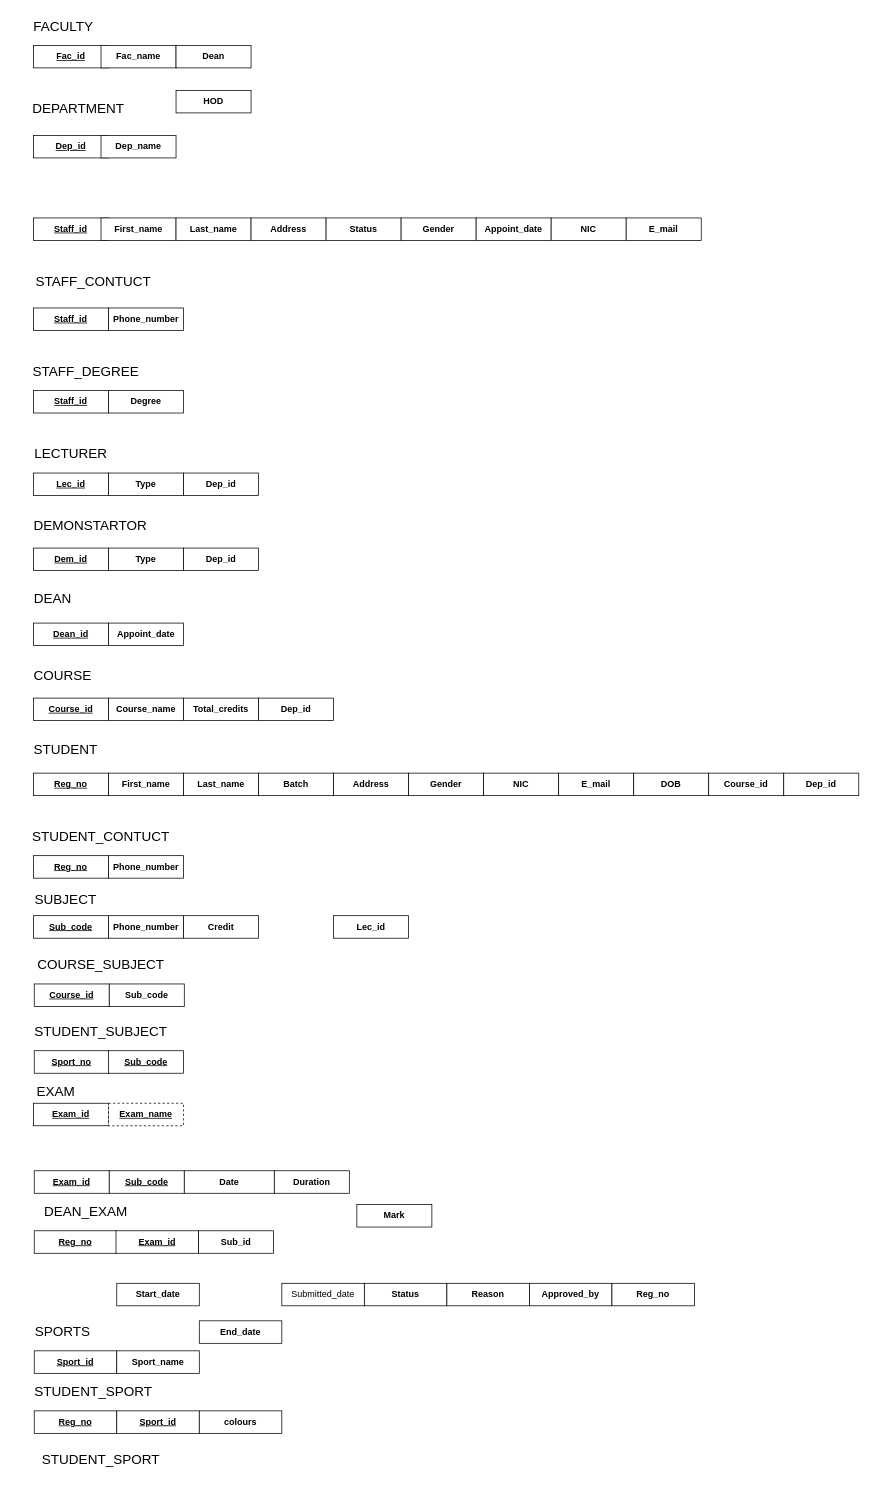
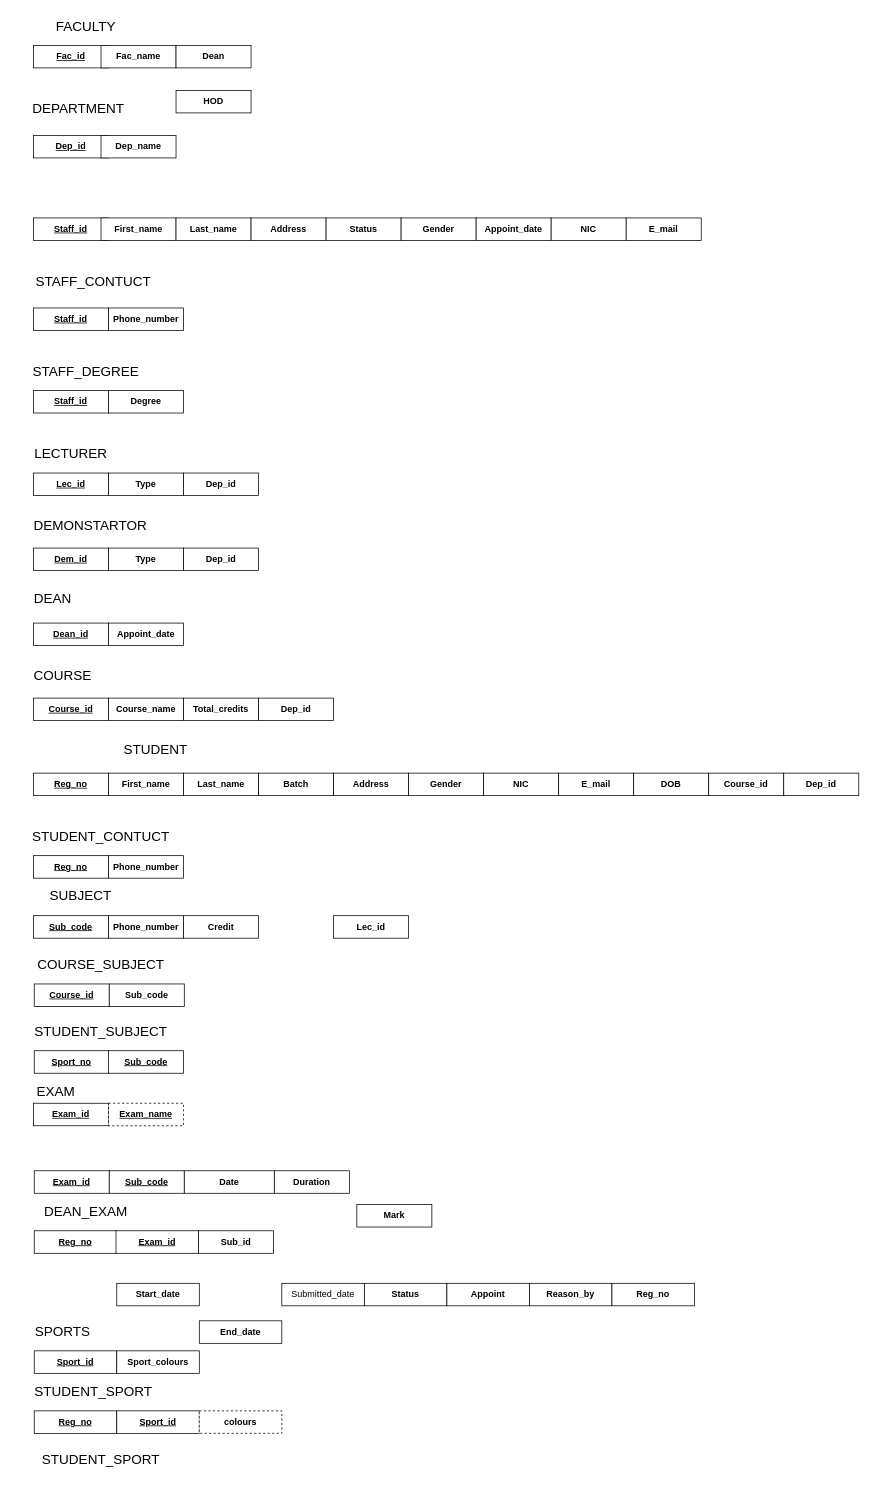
(63, 27) -> (86, 27)
(66, 750) -> (156, 750)
(66, 900) -> (81, 896)
(488, 1294) -> (488, 1294)
(570, 1294) -> (570, 1294)
(158, 1362) -> (158, 1362)
(240, 1422) -> (240, 1422)
